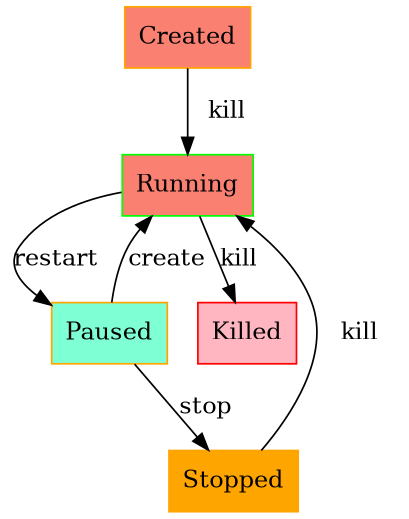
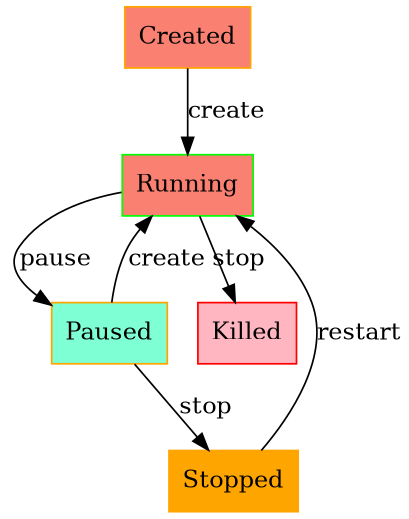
(227, 111) -> (227, 111)
(56, 259) -> (56, 259)
(239, 259) -> (239, 259)
(359, 333) -> (359, 333)
